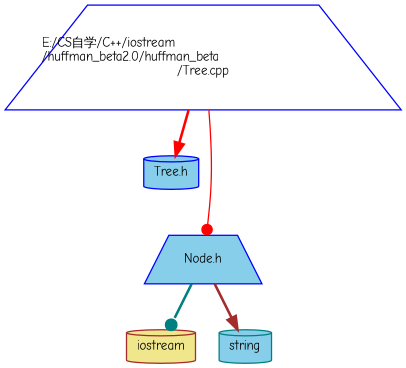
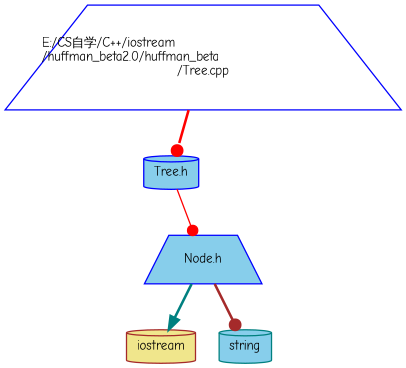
(184, 127) -> (184, 127)
(211, 167) -> (184, 207)
(183, 301) -> (183, 301)
(224, 302) -> (224, 302)
